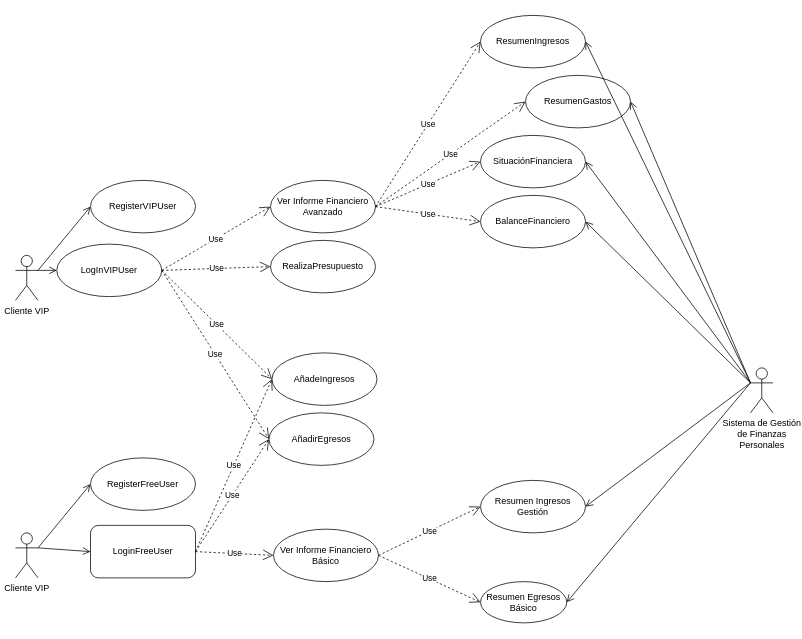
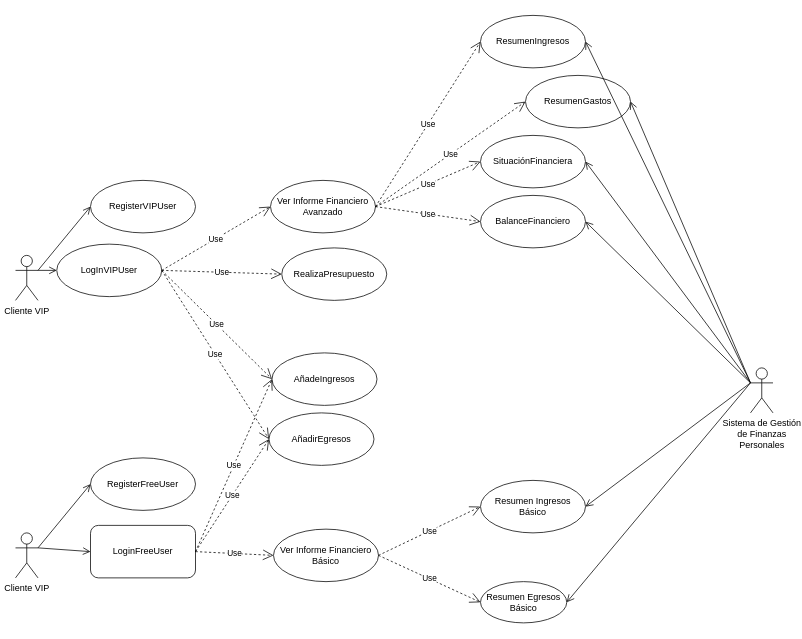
(323, 267) -> (334, 274)
(533, 507) -> (533, 507)
